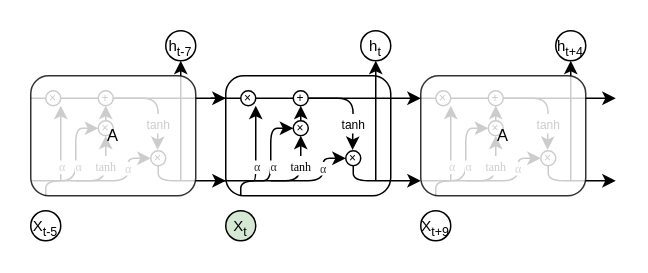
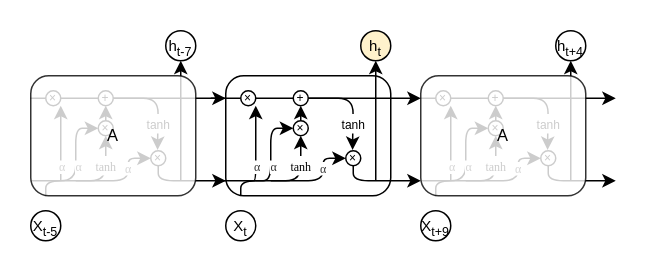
(376, 46) -> (376, 46)
(241, 226) -> (241, 226)
